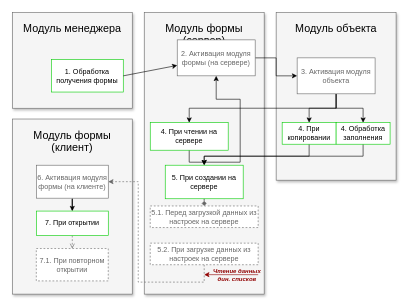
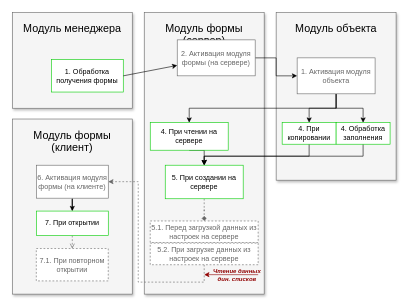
(336, 76) -> (336, 76)
(189, 161) -> (204, 151)
(204, 217) -> (204, 232)
